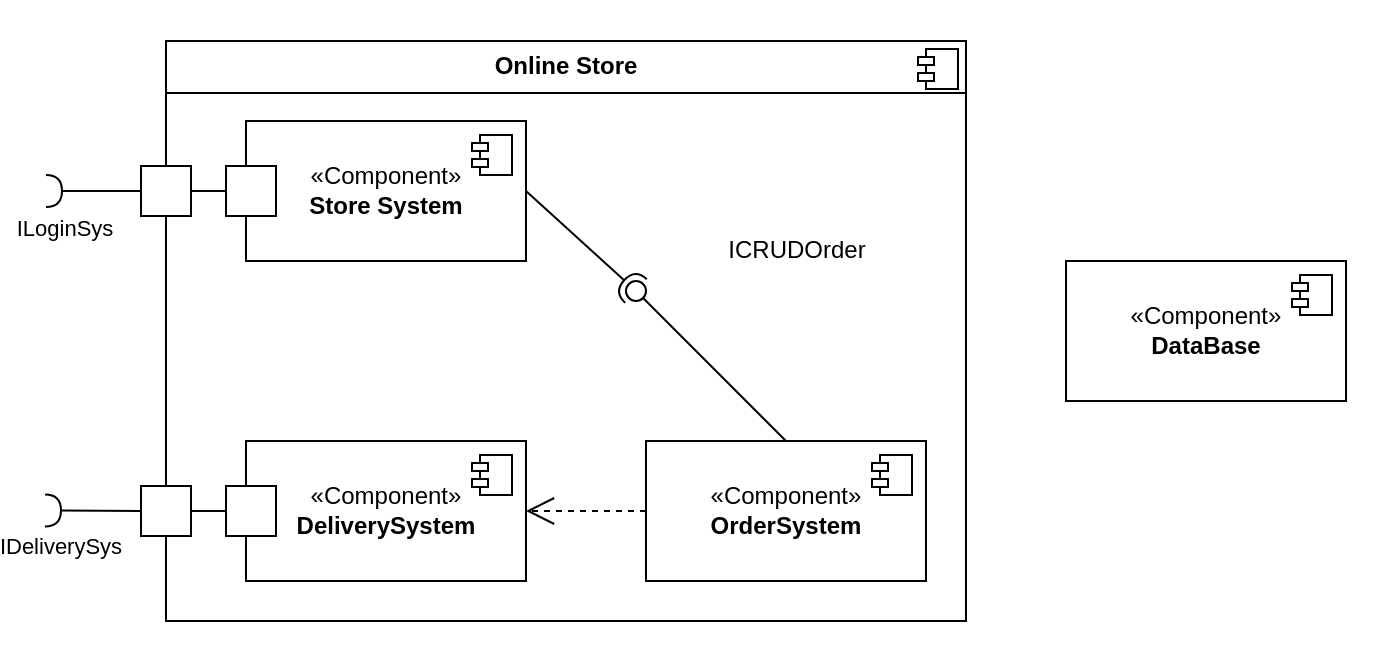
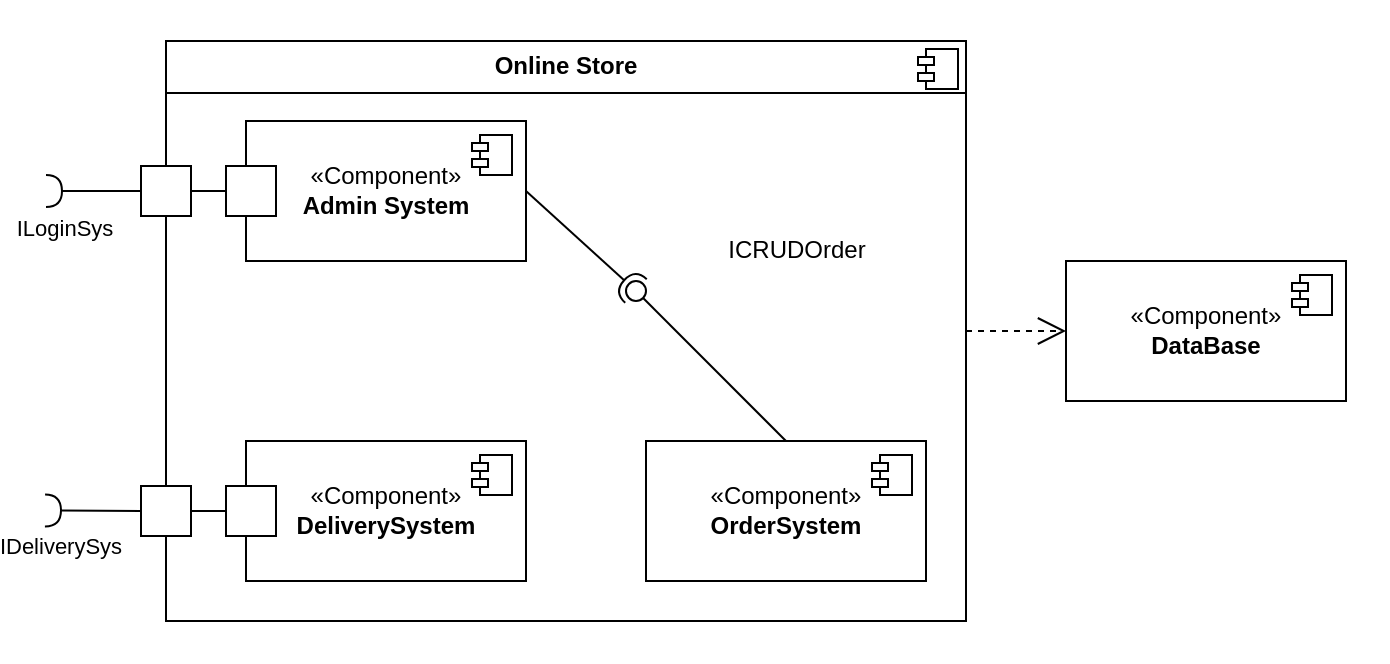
(387, 191) -> (387, 191)
none -> (1013, 331)
(590, 511) -> none
